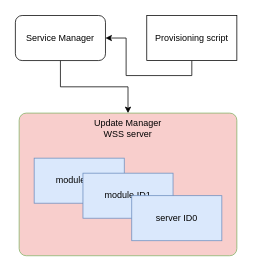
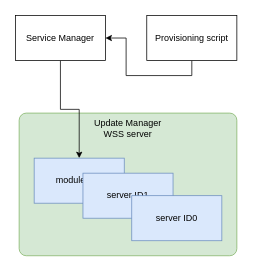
(60, 38) -> (60, 38)
(94, 87) -> (79, 109)
(128, 129) -> (128, 129)
(128, 195) -> (128, 195)
